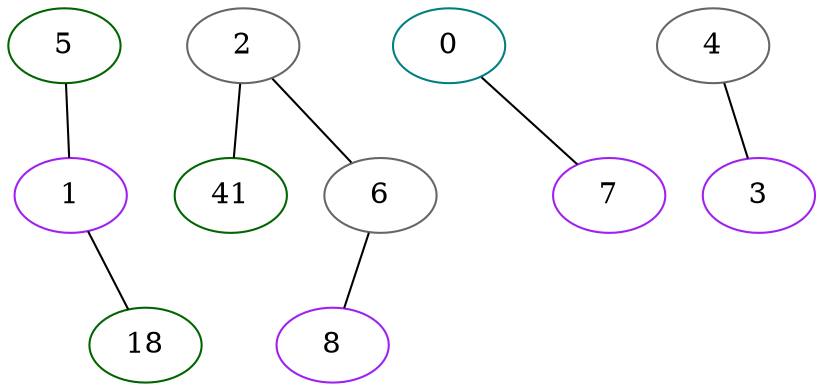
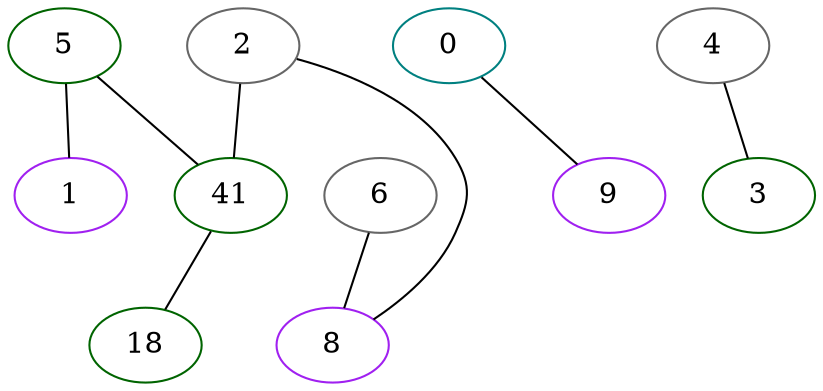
none -> (148, 121)
(312, 121) -> (457, 162)
(609, 195) -> (609, 195)
(759, 195) -> (759, 195)
(108, 270) -> (188, 270)
